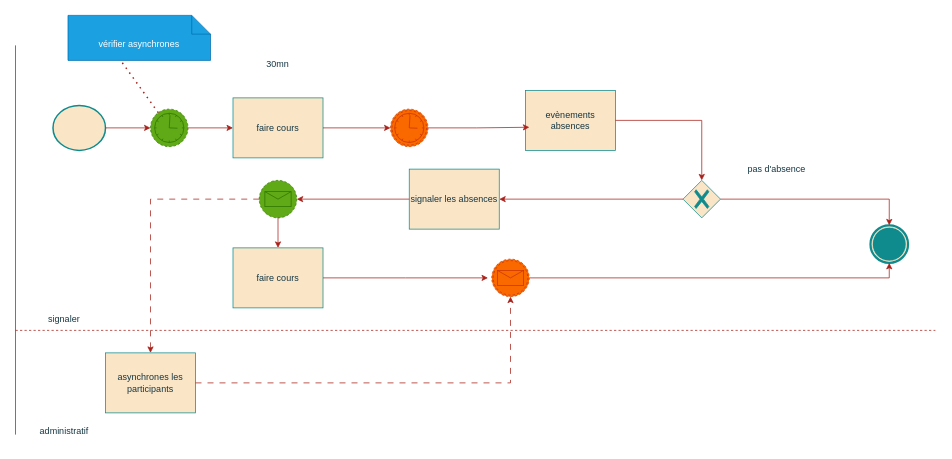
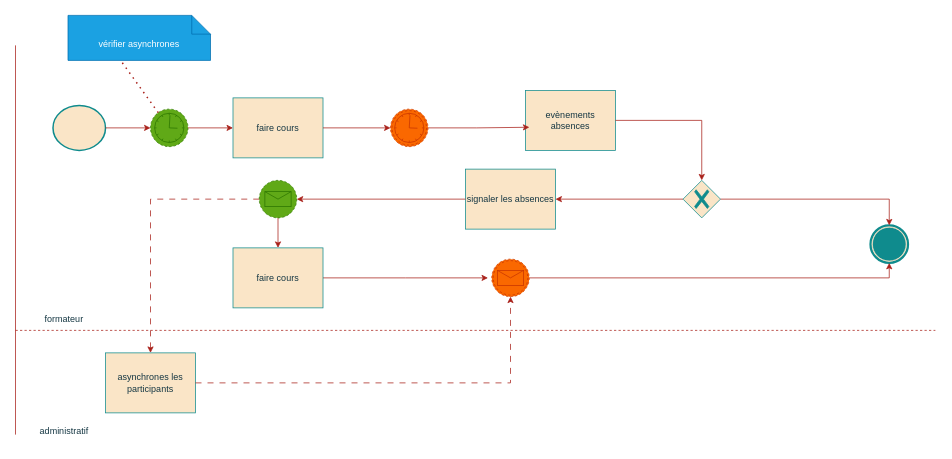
(278, 64) -> none
(777, 169) -> none
(454, 199) -> (510, 199)
(64, 319) -> (64, 319)
